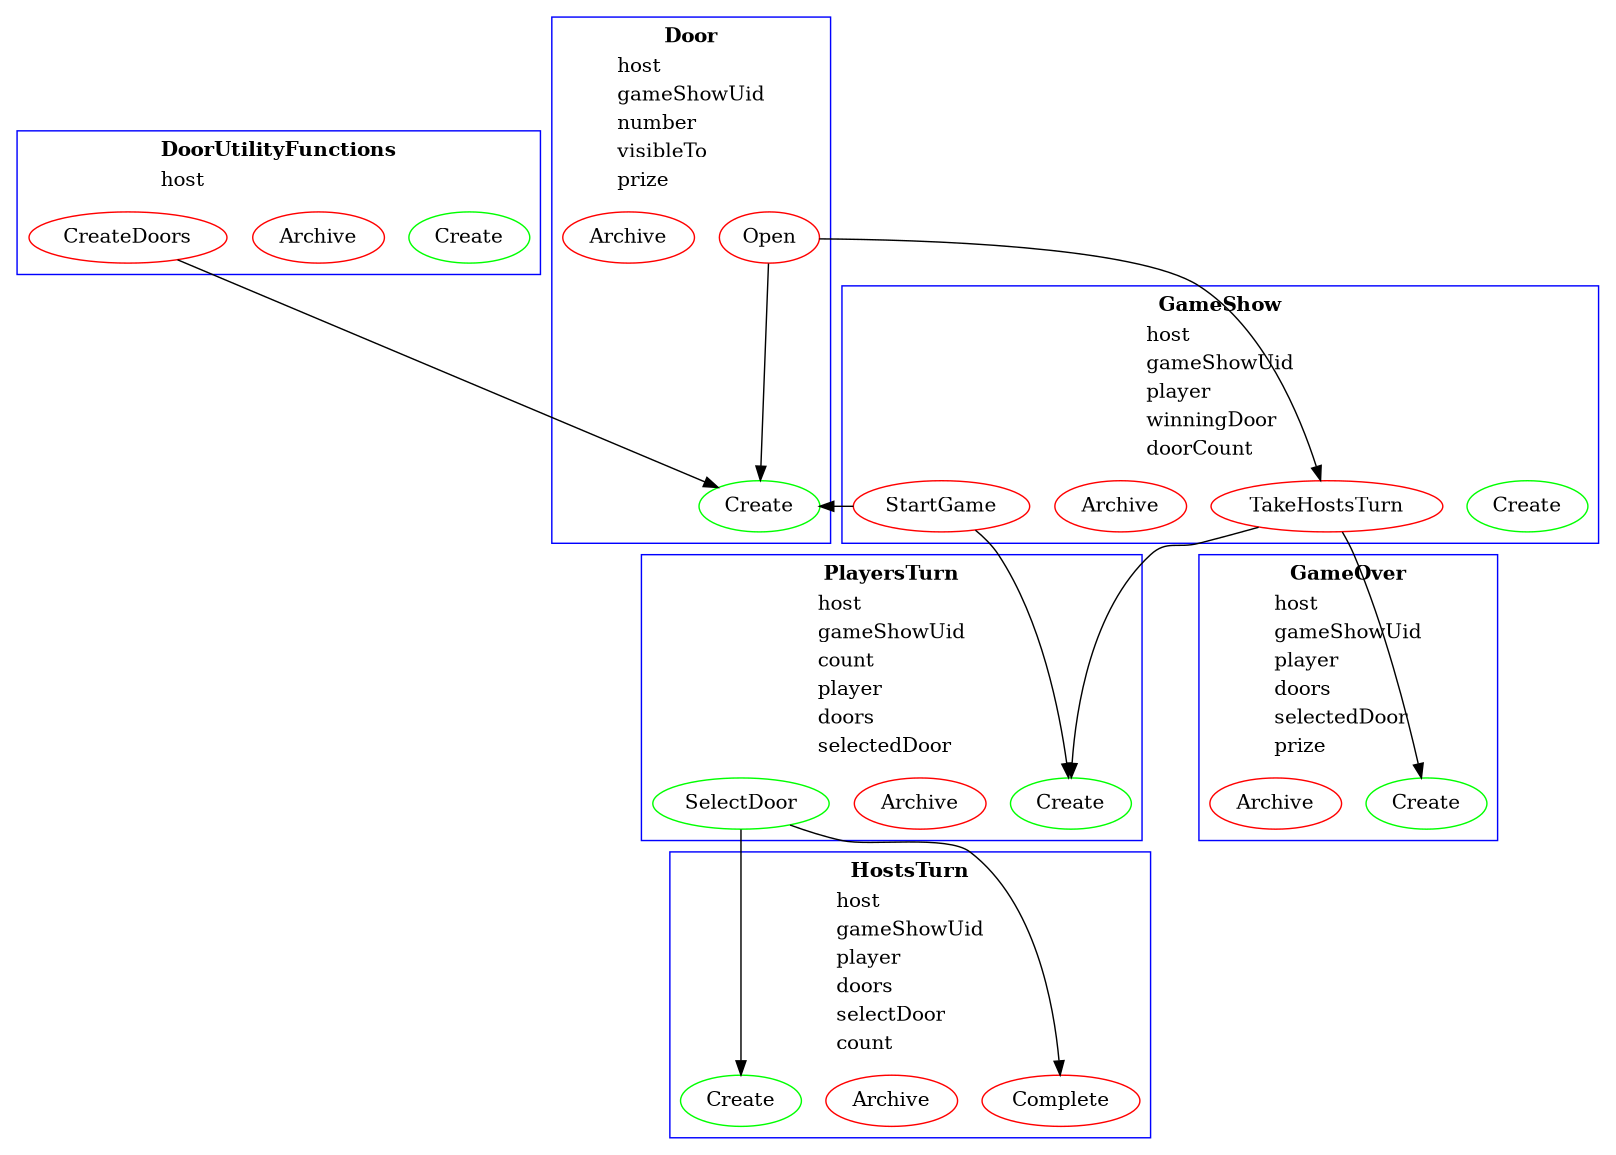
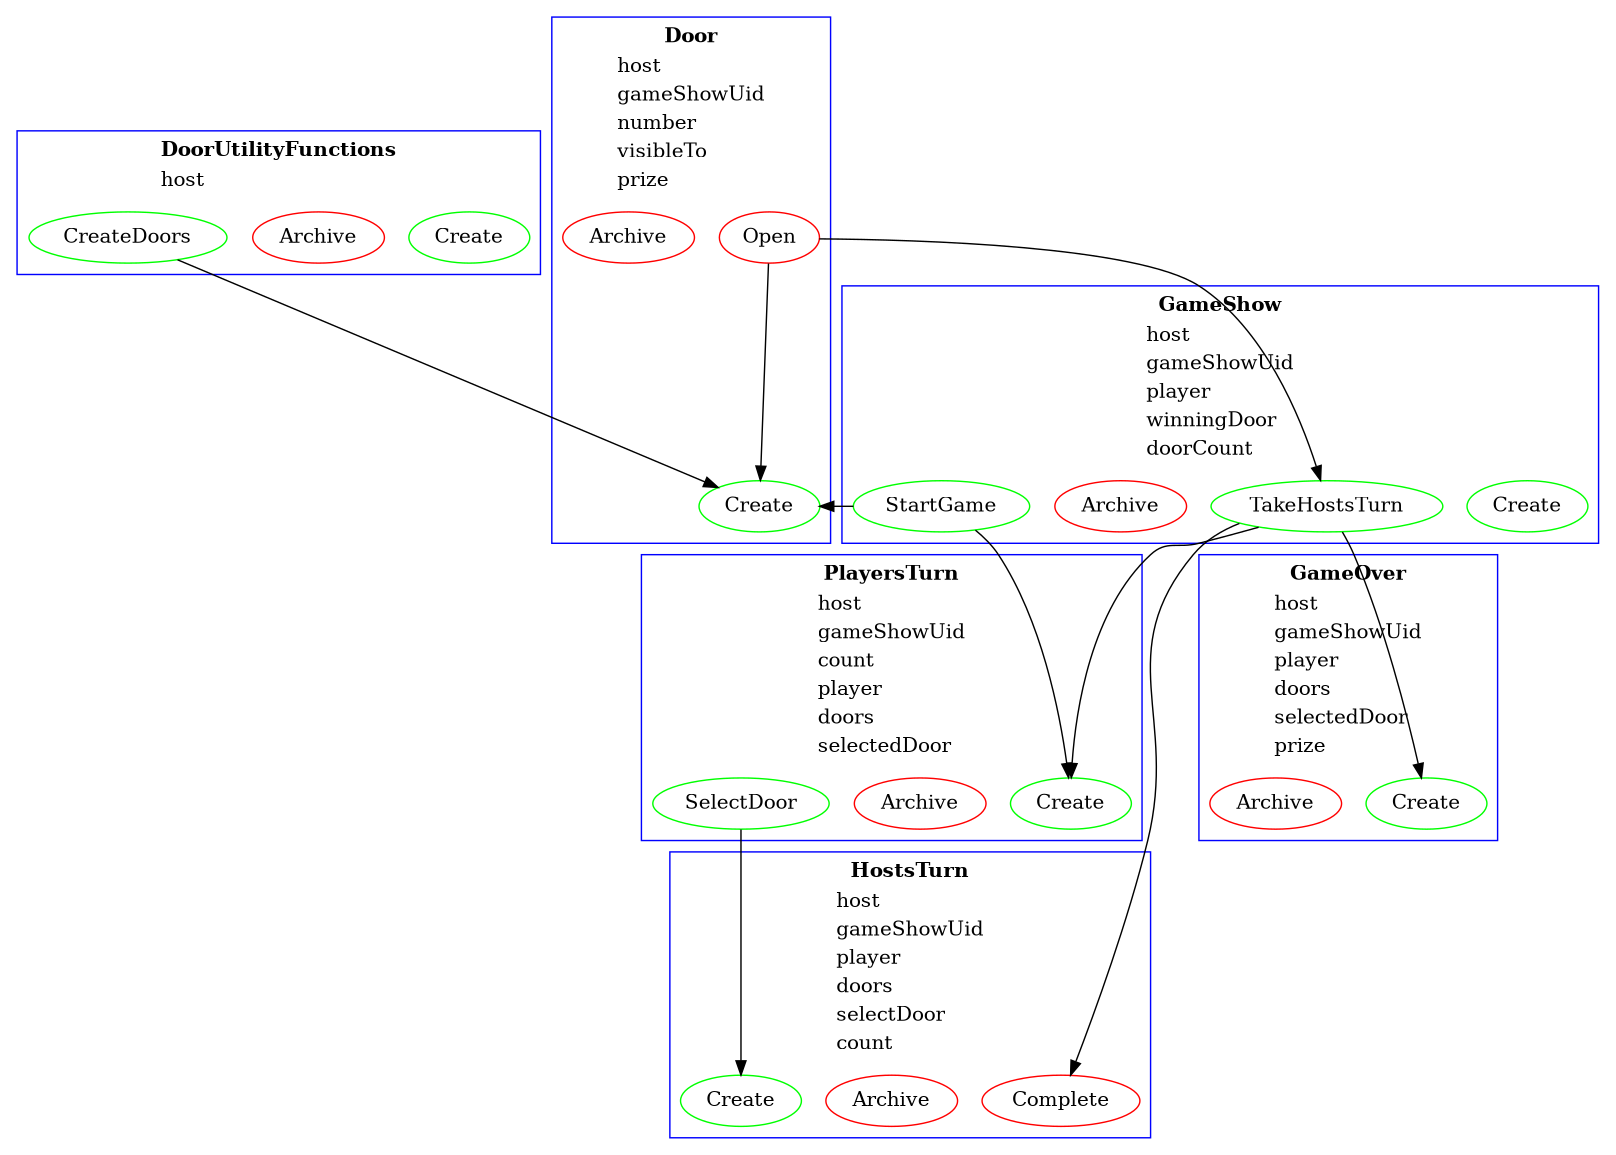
(128, 238) -> (128, 238)
(942, 506) -> (942, 506)
(1327, 506) -> (1327, 506)
(988, 869) -> (1156, 781)
